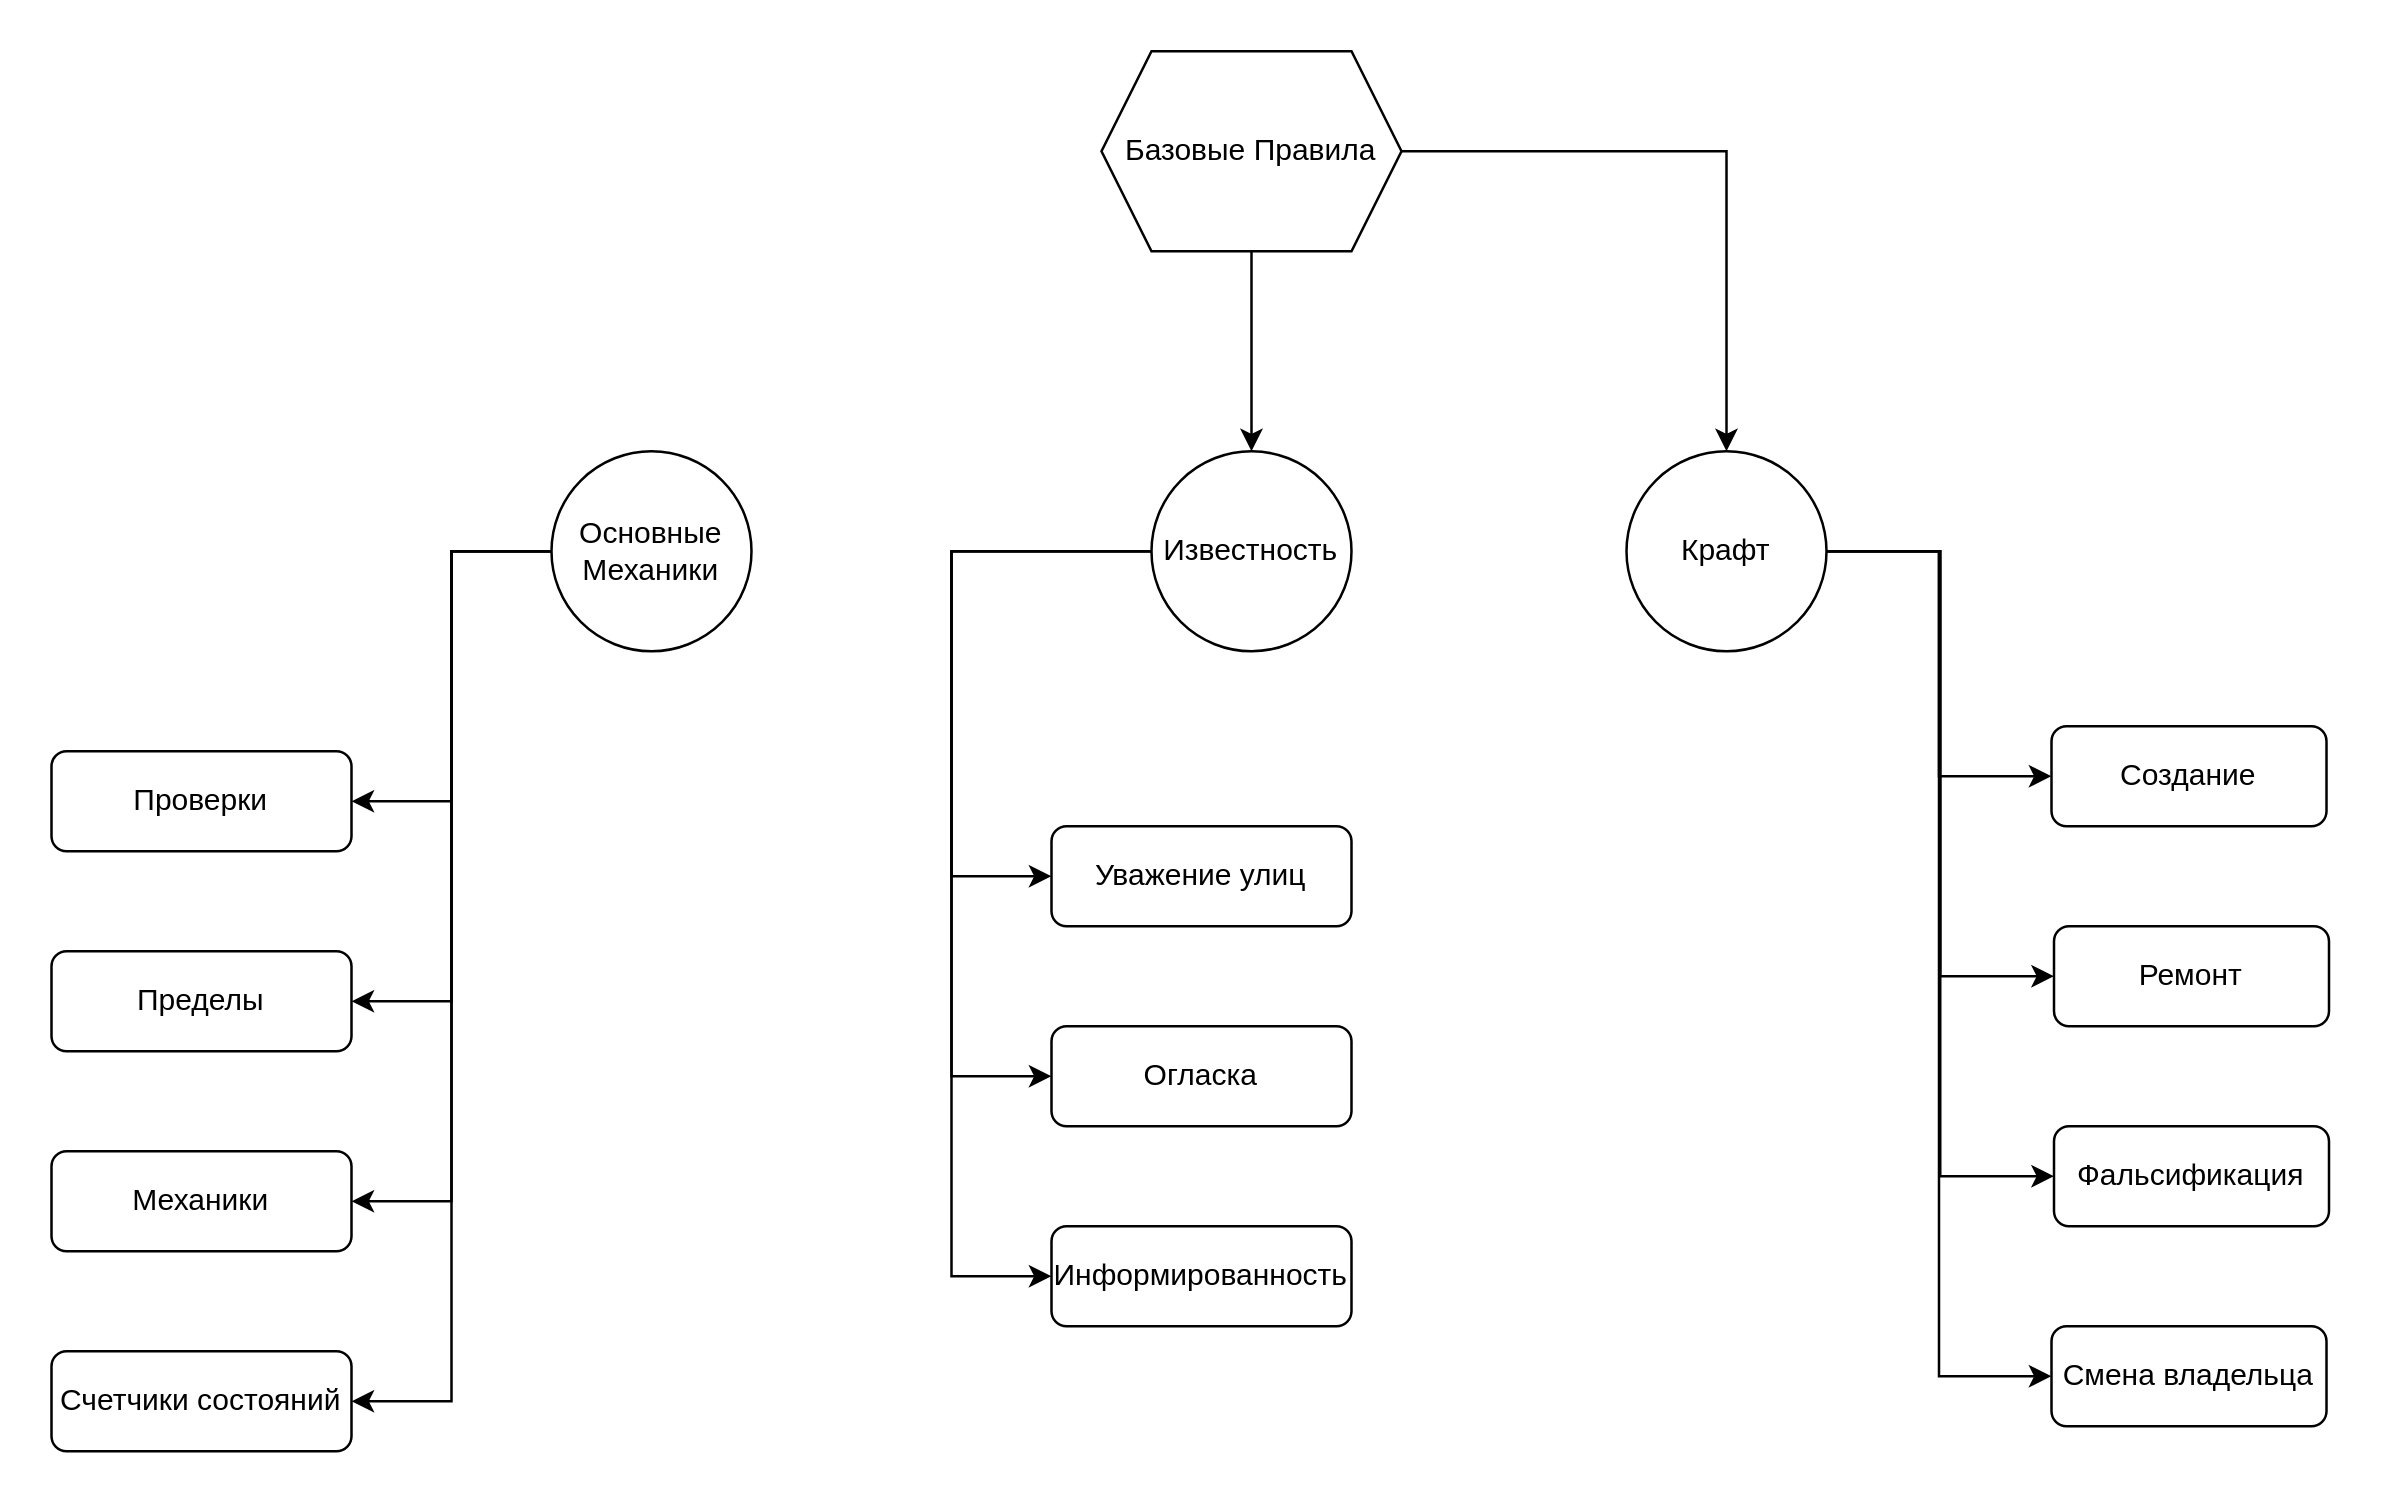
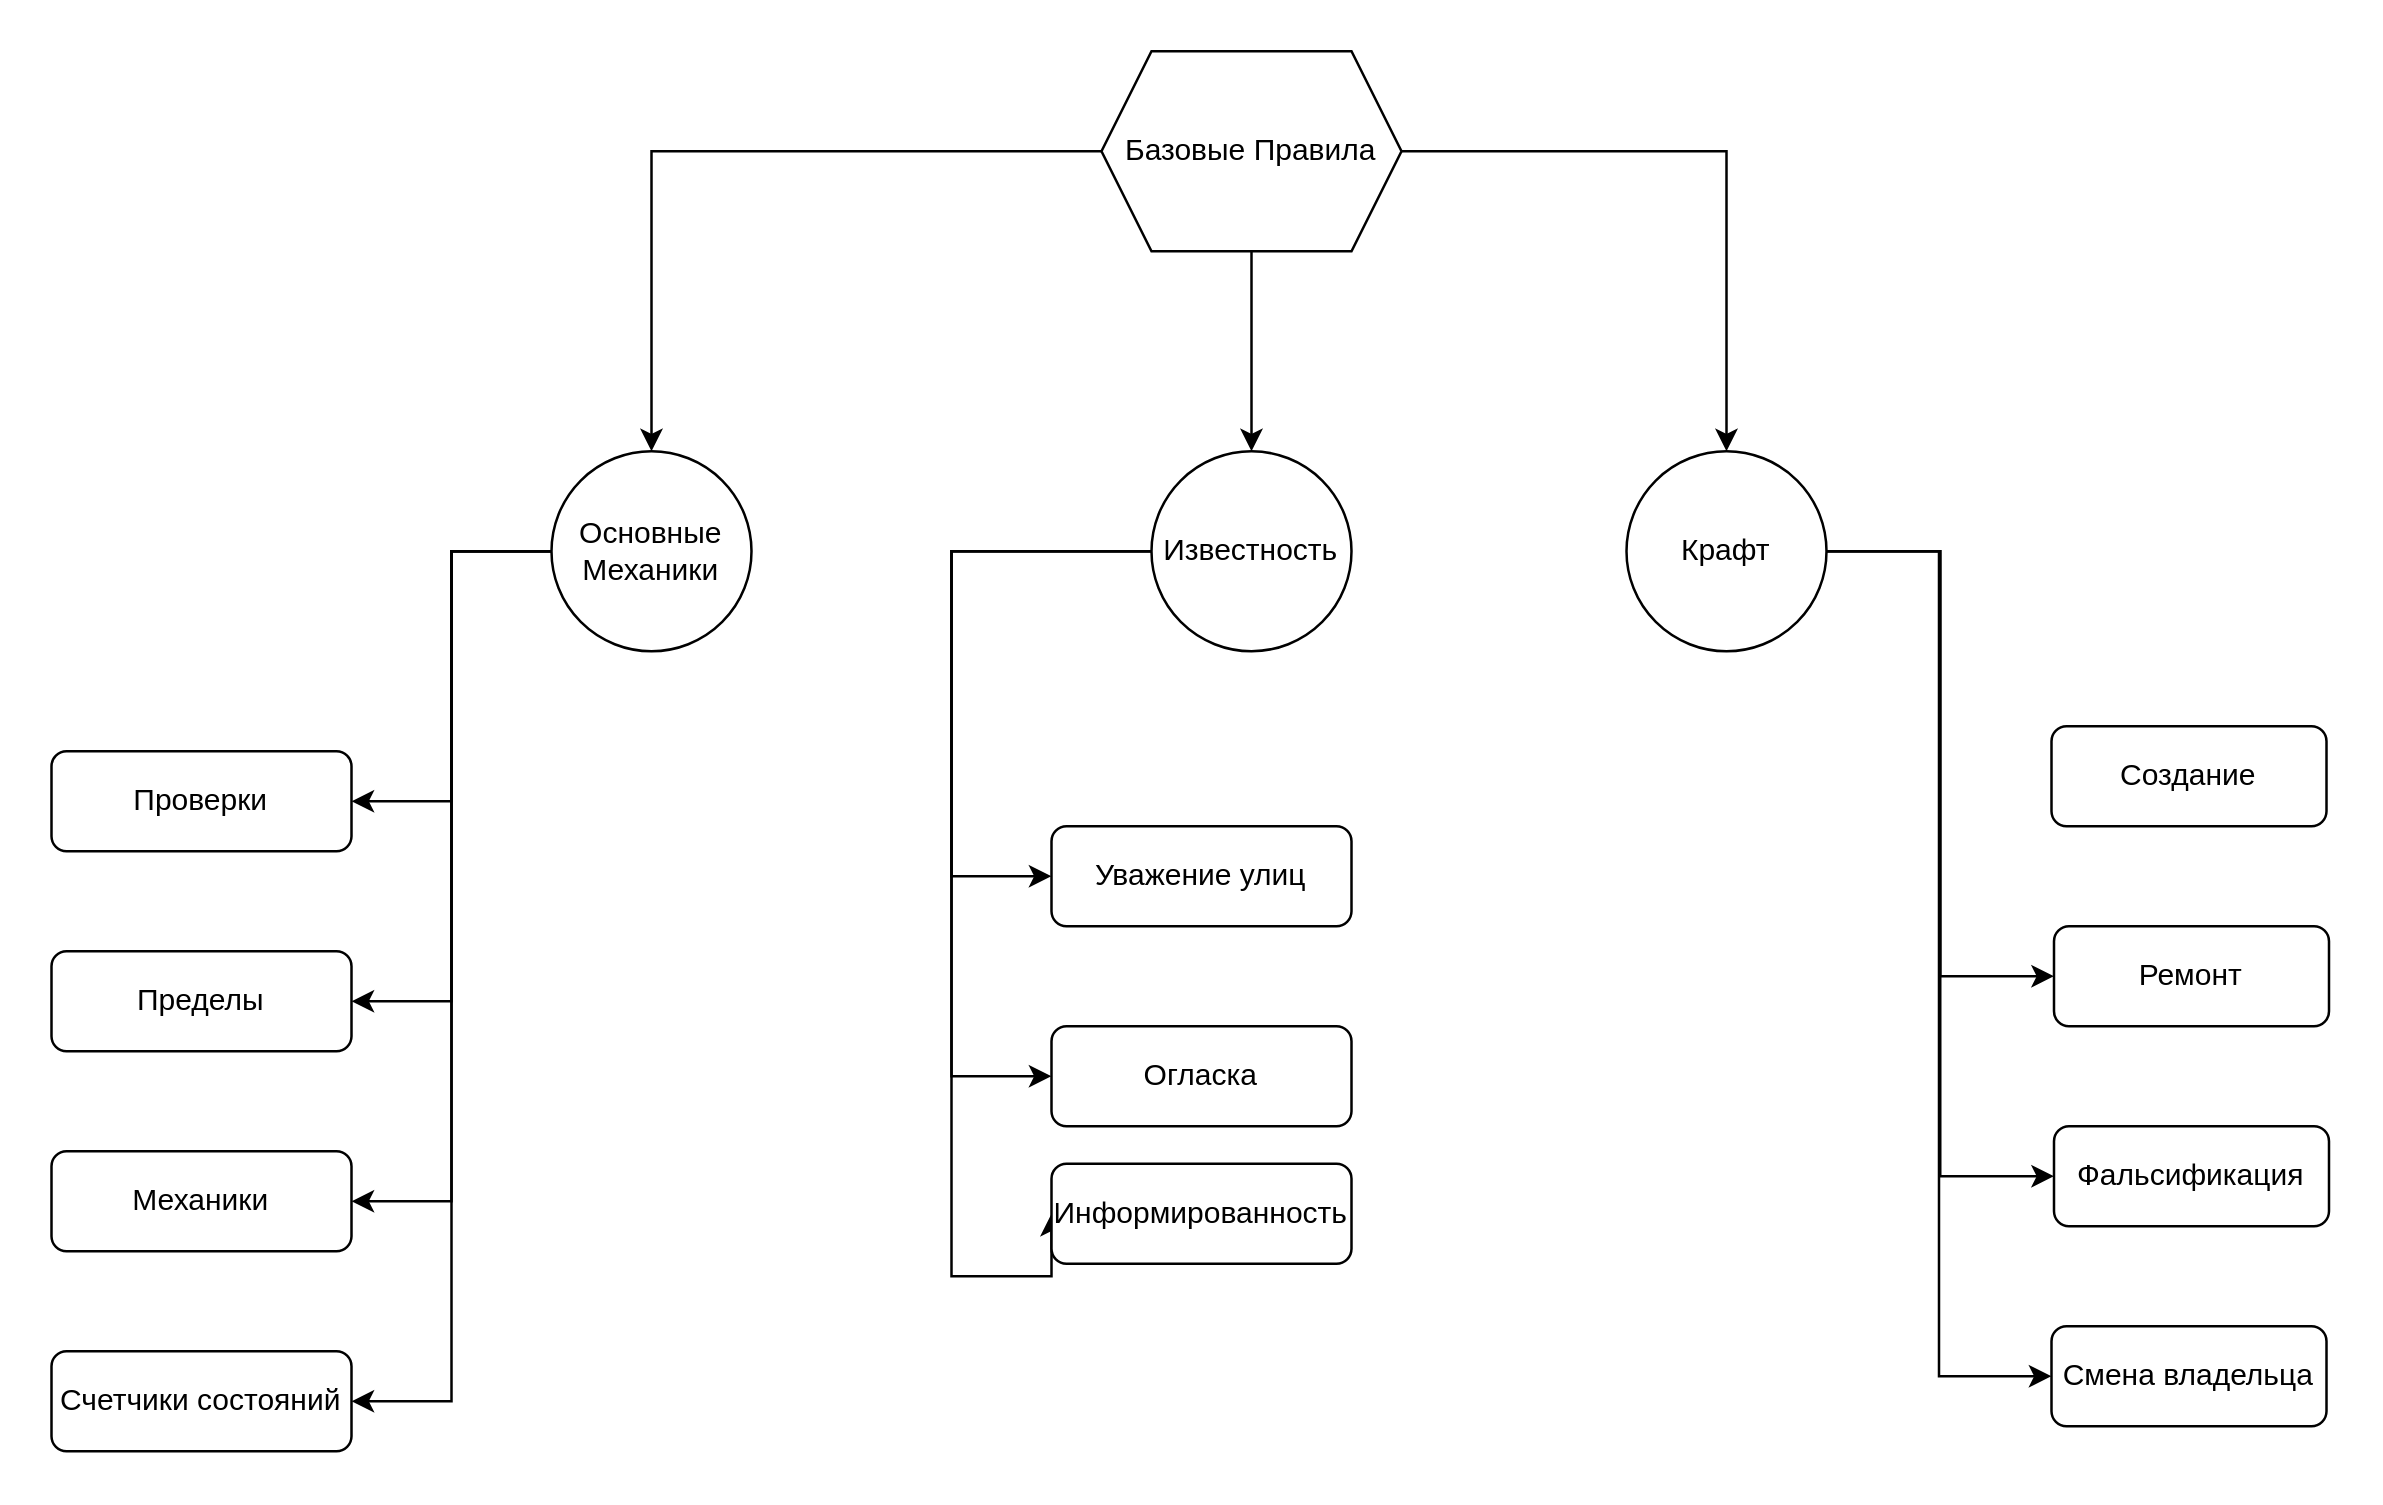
none -> (734, 151)
(1990, 776) -> none
(1201, 1276) -> (1201, 1214)
